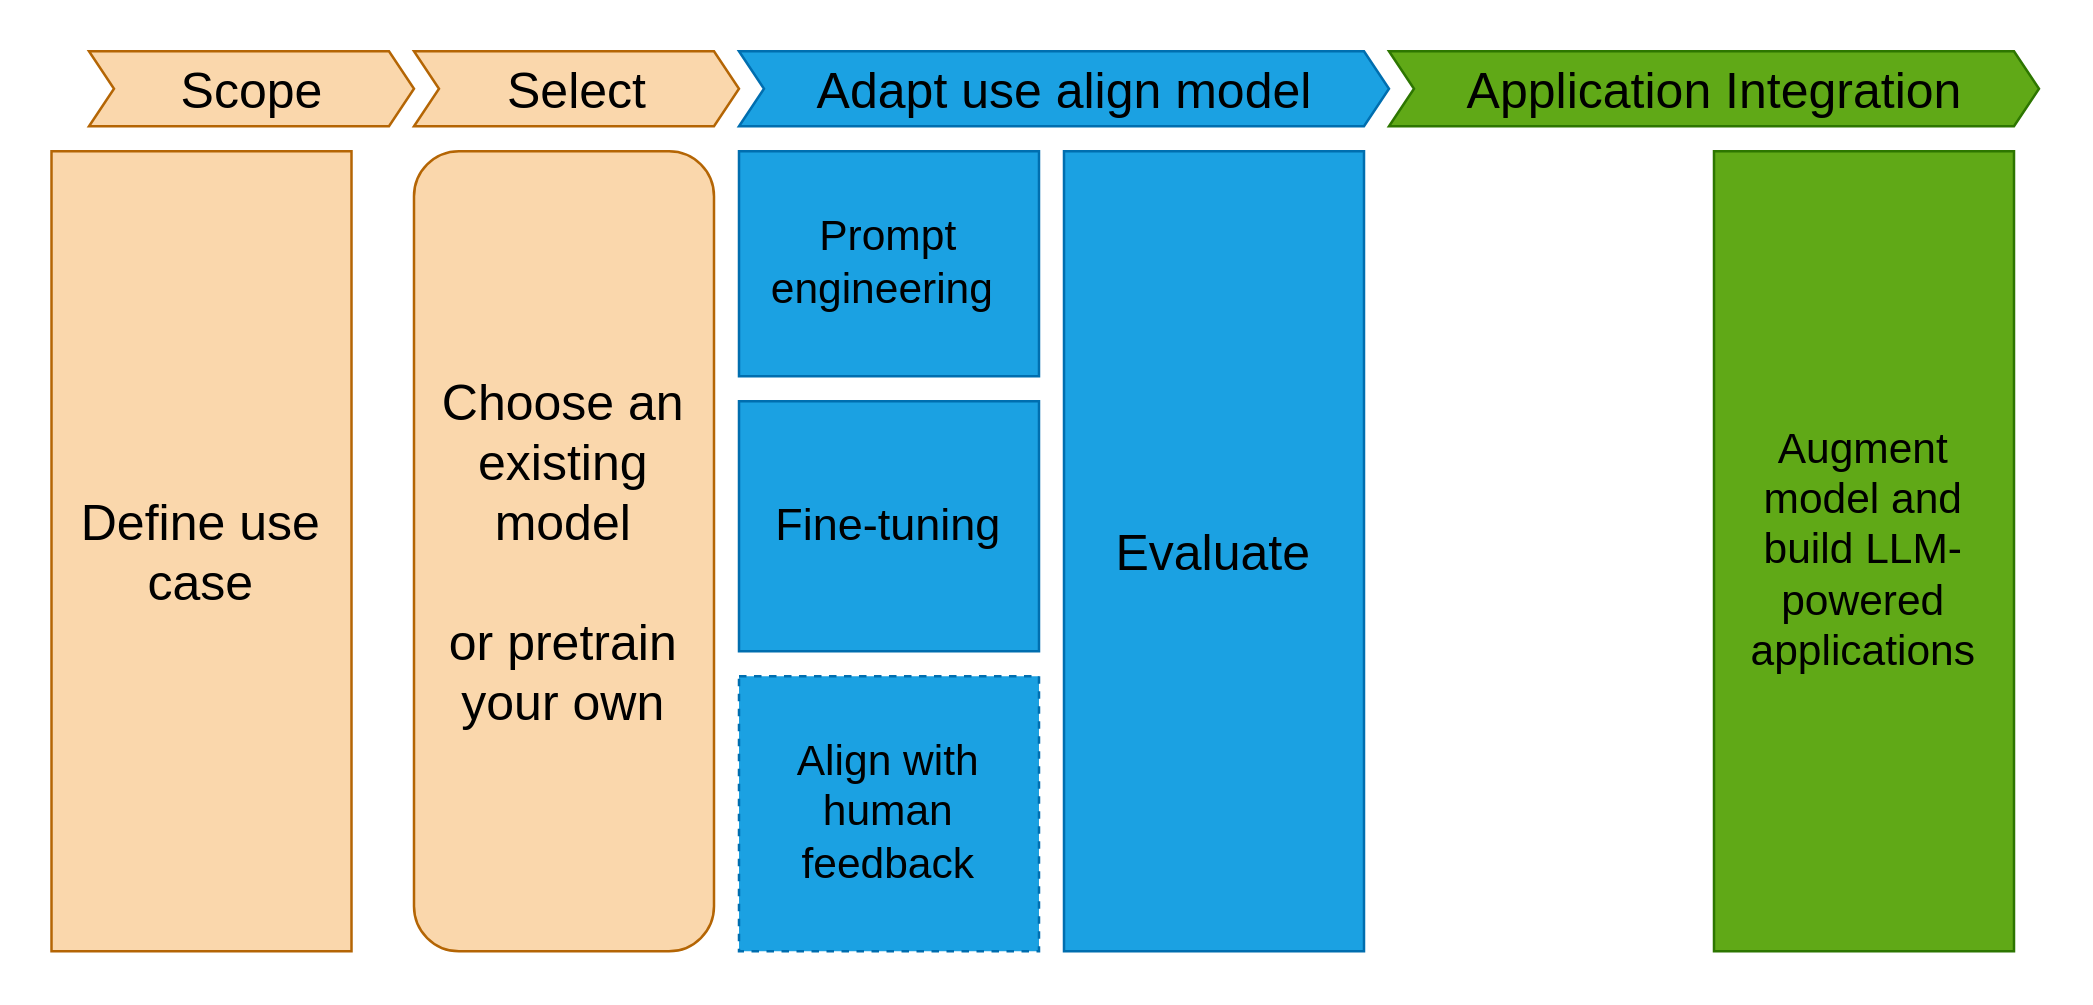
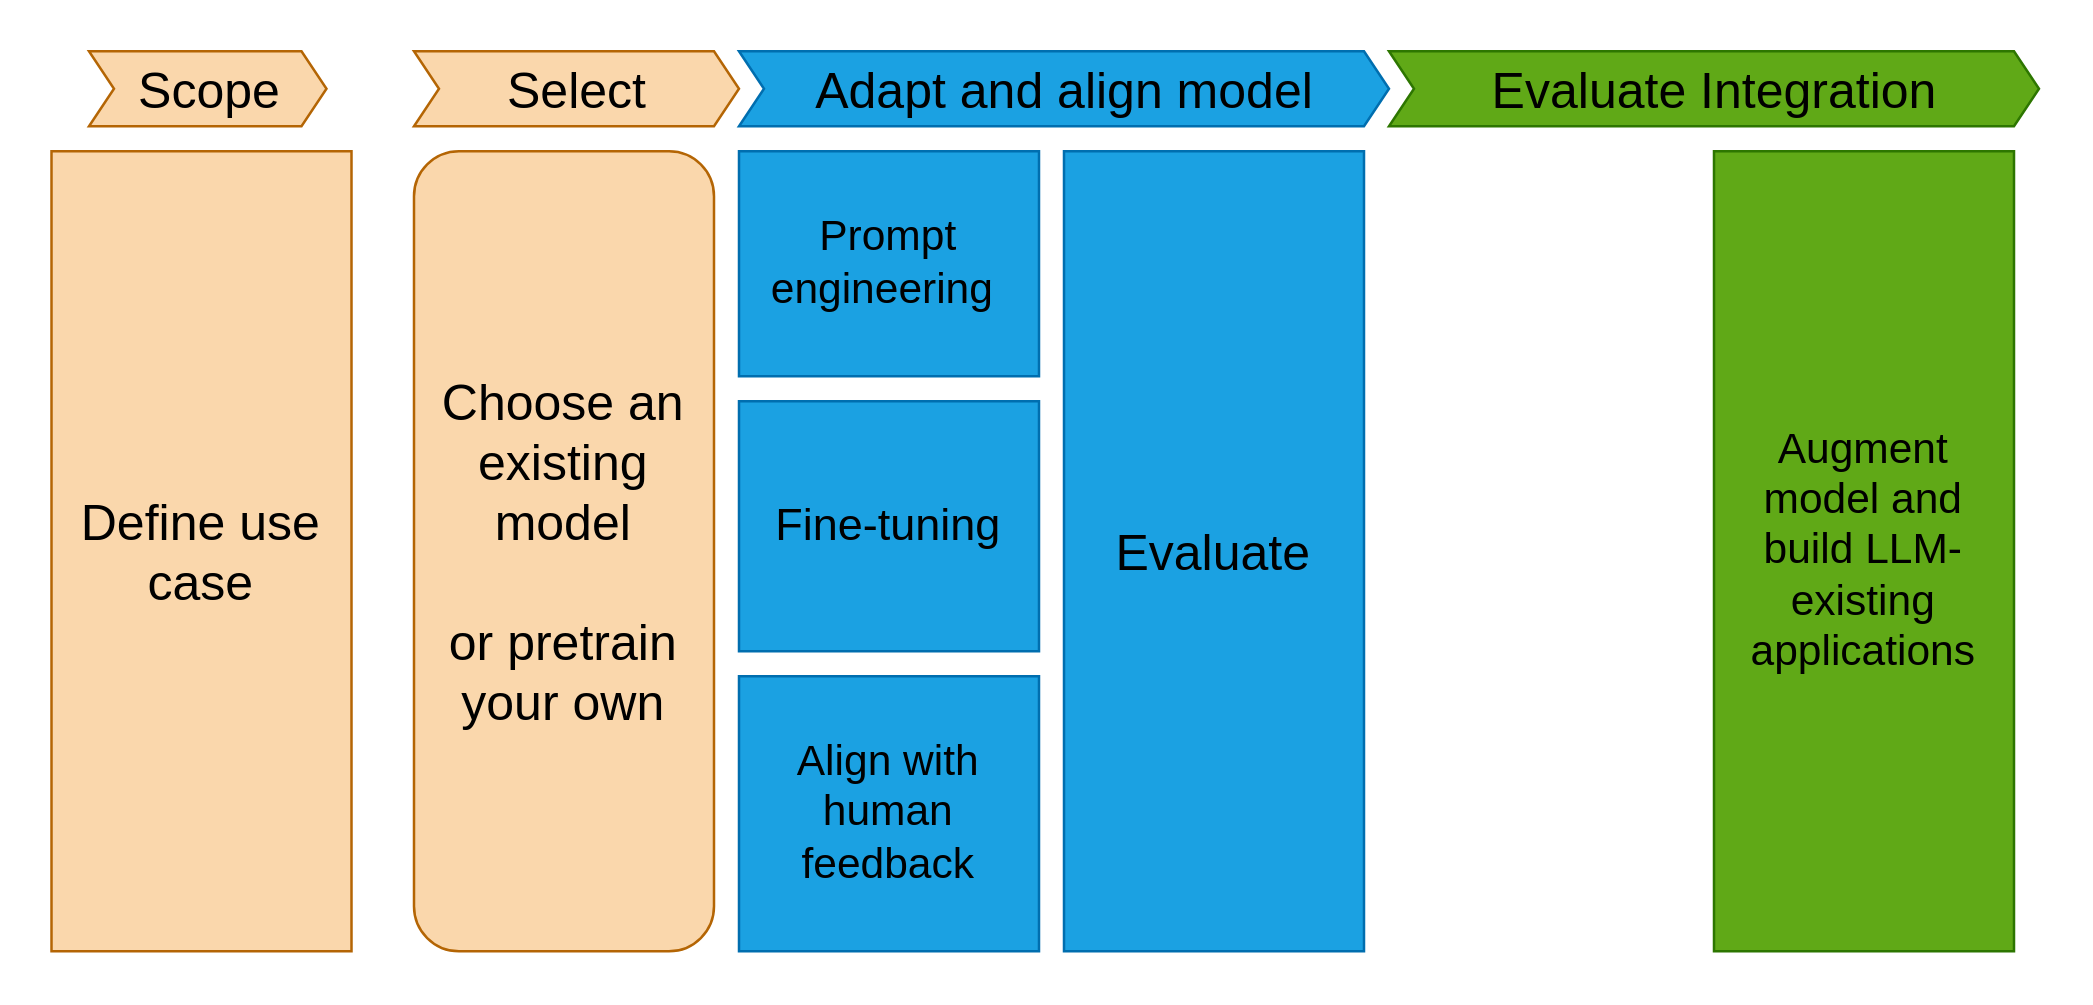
(251, 89) -> (208, 89)
(1065, 89) -> (1065, 89)
(1715, 89) -> (1715, 89)
(1864, 551) -> (1864, 551)
(889, 814) -> (889, 814)
